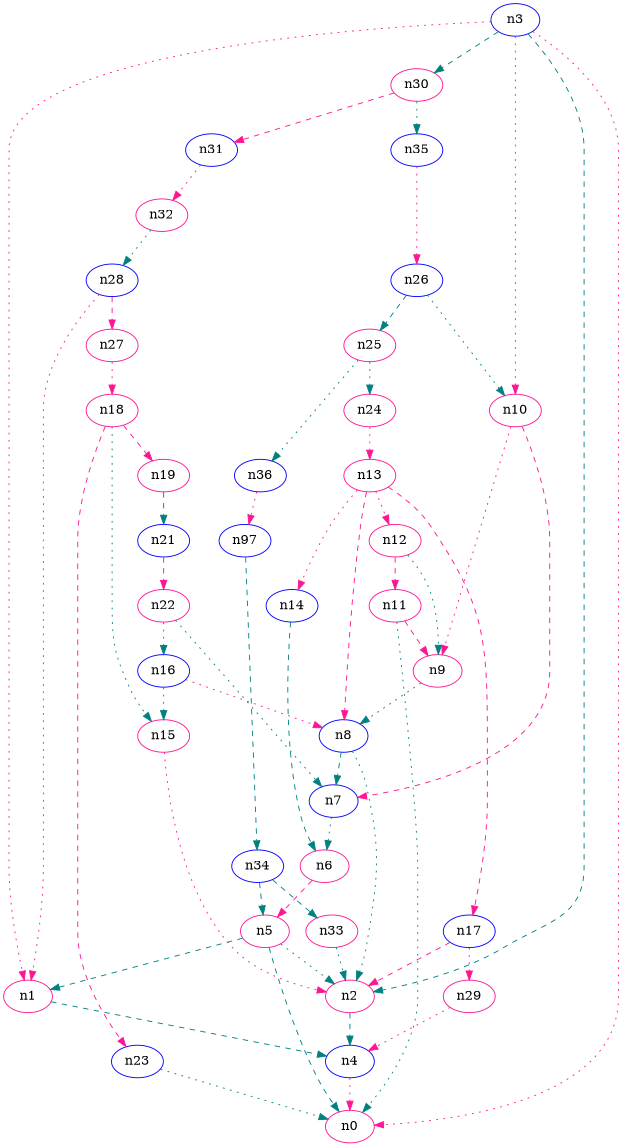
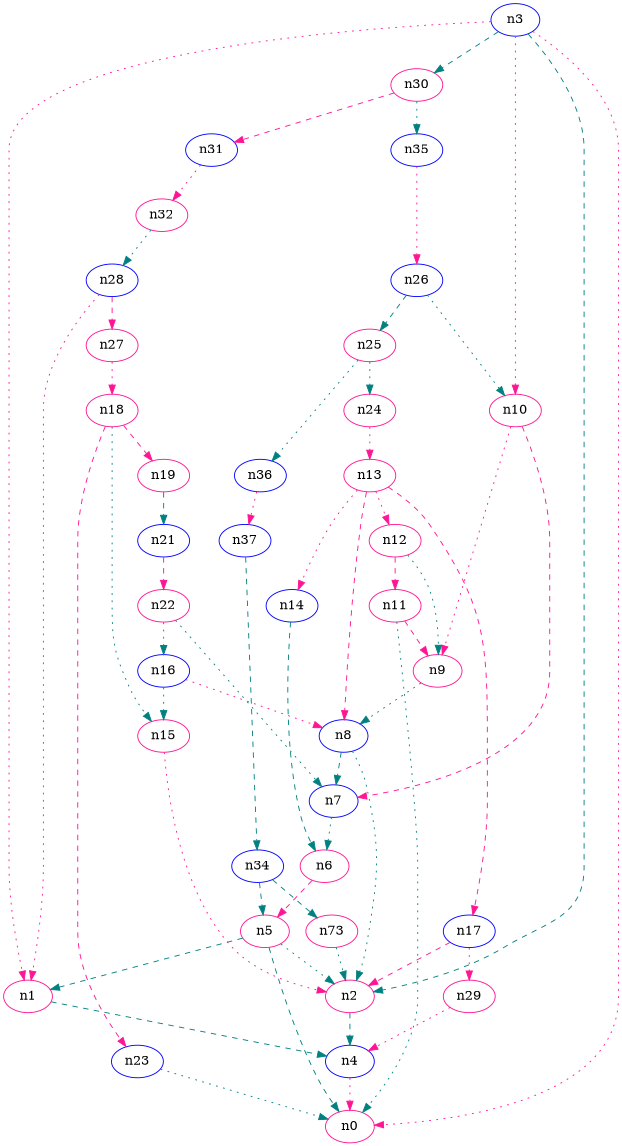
(245, 541) -> (245, 541)
(332, 931) -> (332, 931)
